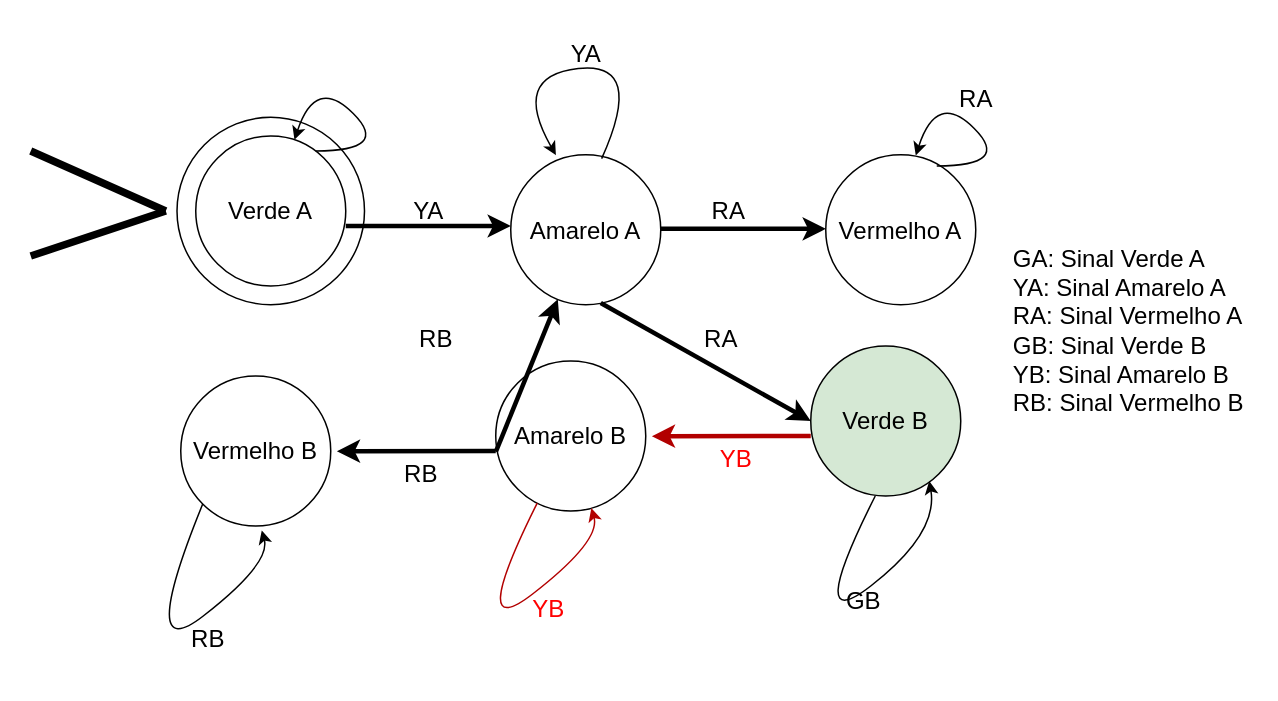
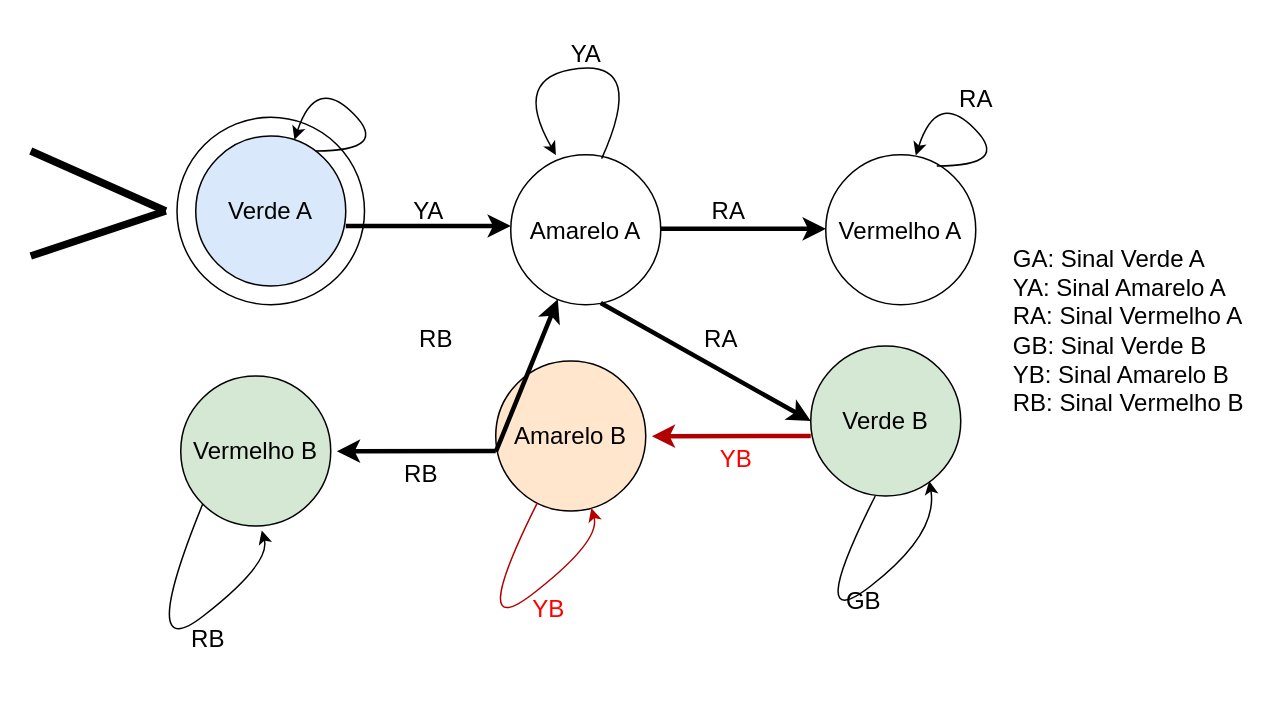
(271, 211) -> (271, 211)
(571, 436) -> (571, 436)
(256, 451) -> (256, 451)
